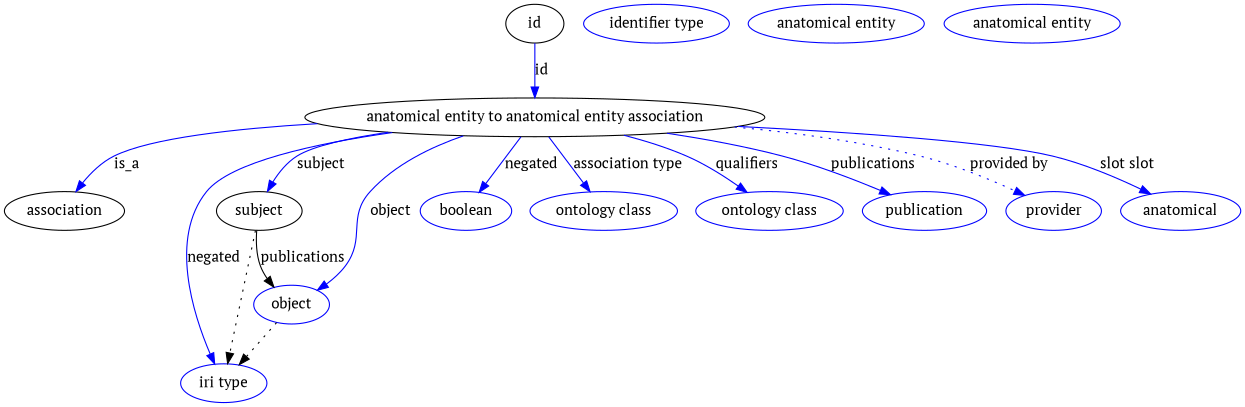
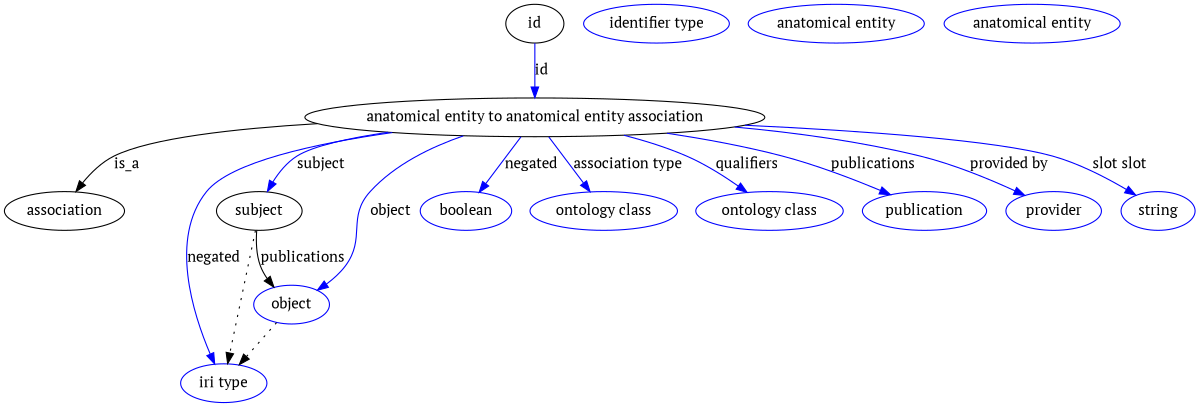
(194, 136) -> (194, 136)
(878, 147) -> (878, 147)
(1181, 211) -> (1158, 211)
